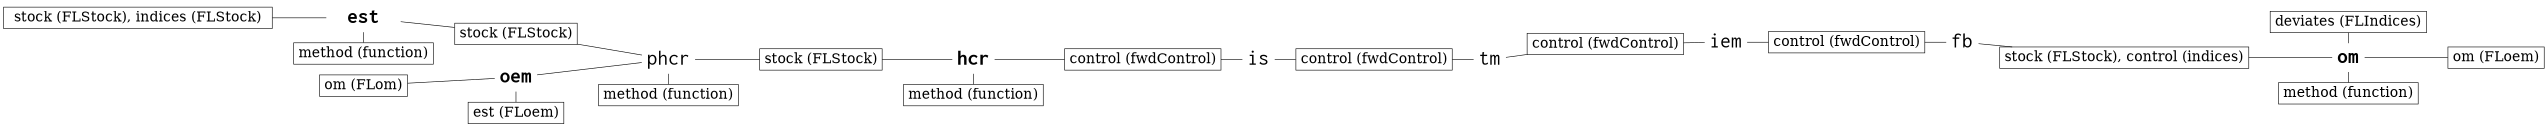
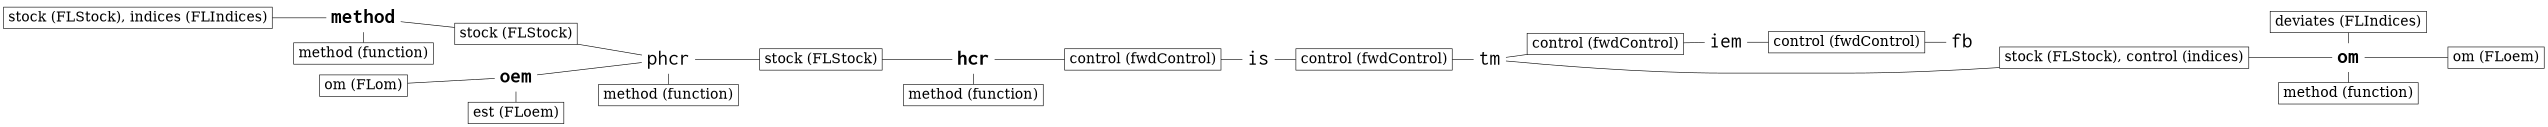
(138, 18) -> (138, 18)
(364, 18) -> (364, 18)
(1995, 45) -> (1753, 73)
